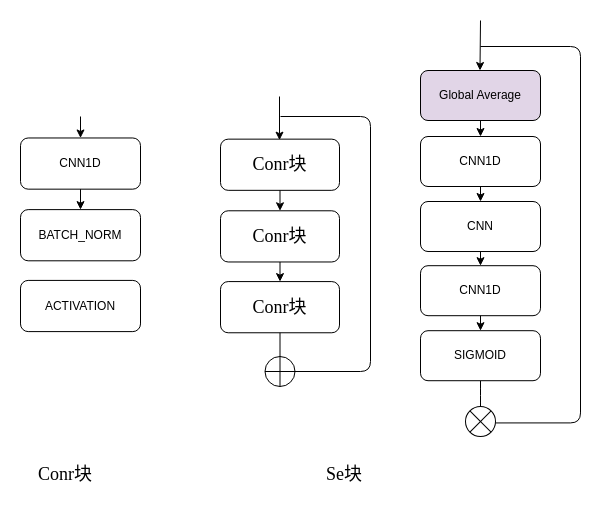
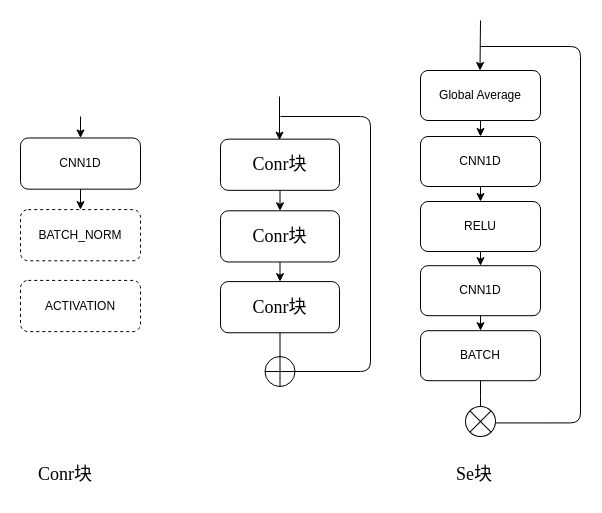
(481, 96) -> (481, 96)
(481, 227) -> (481, 227)
(81, 235) -> (81, 235)
(81, 306) -> (81, 306)
(481, 356) -> (481, 356)
(366, 474) -> (496, 474)
